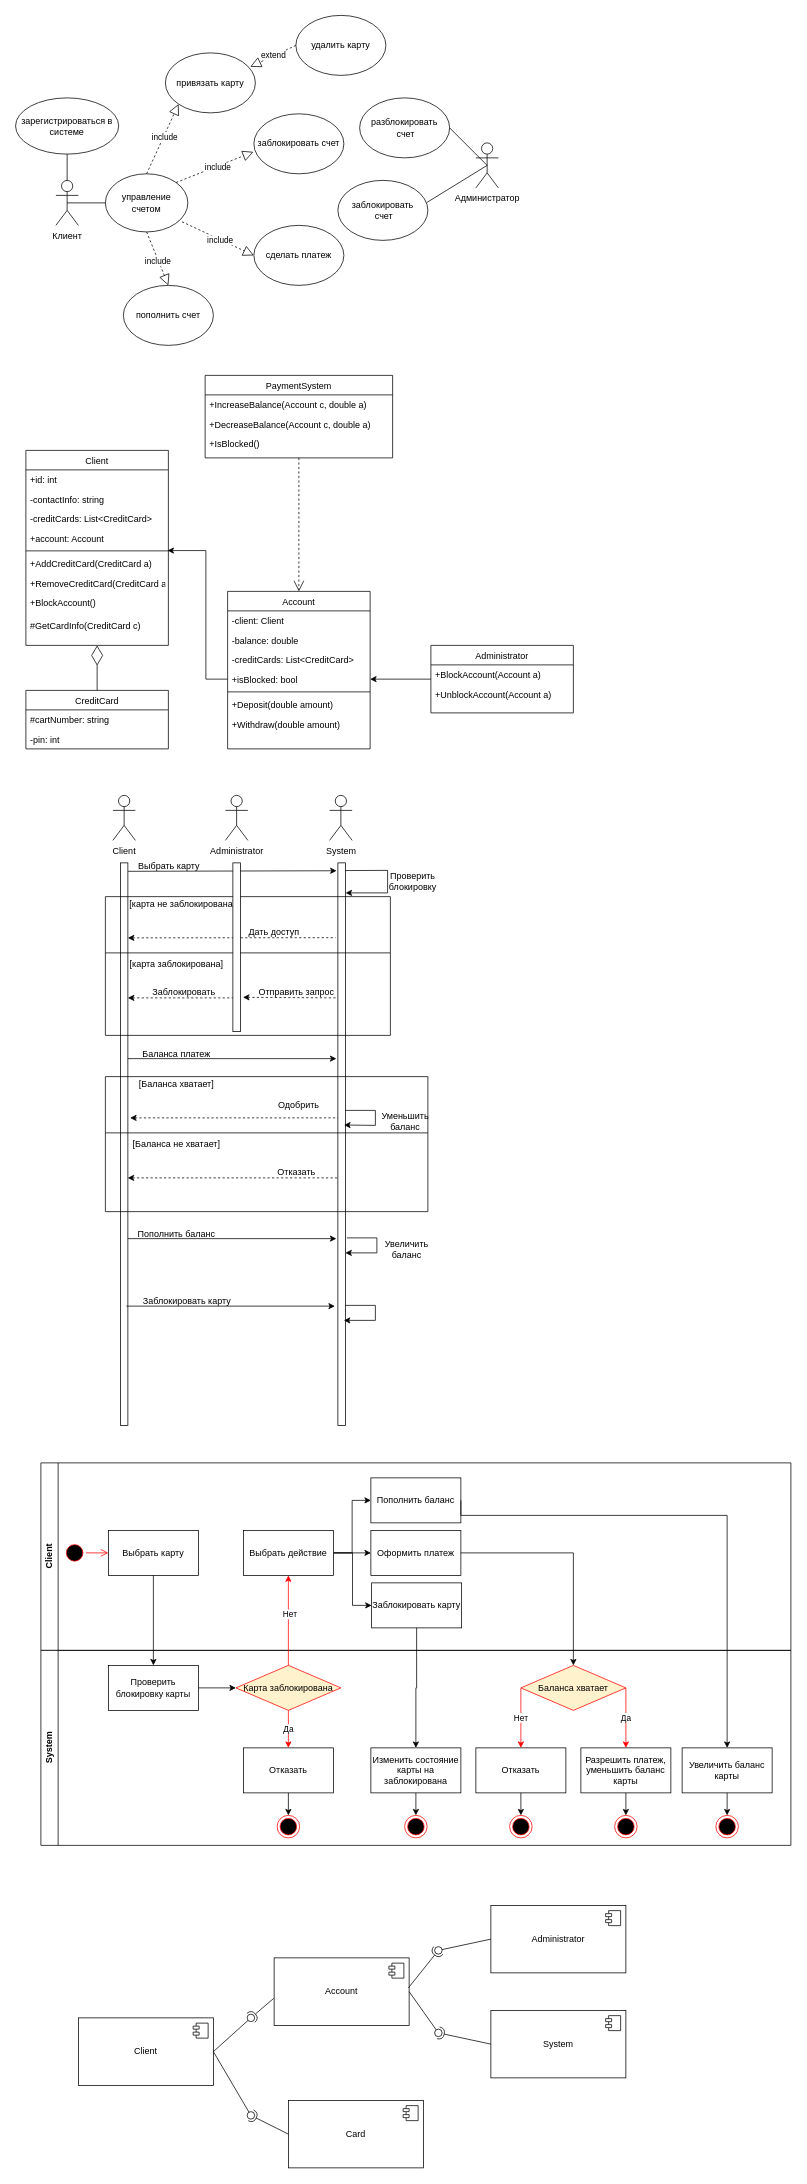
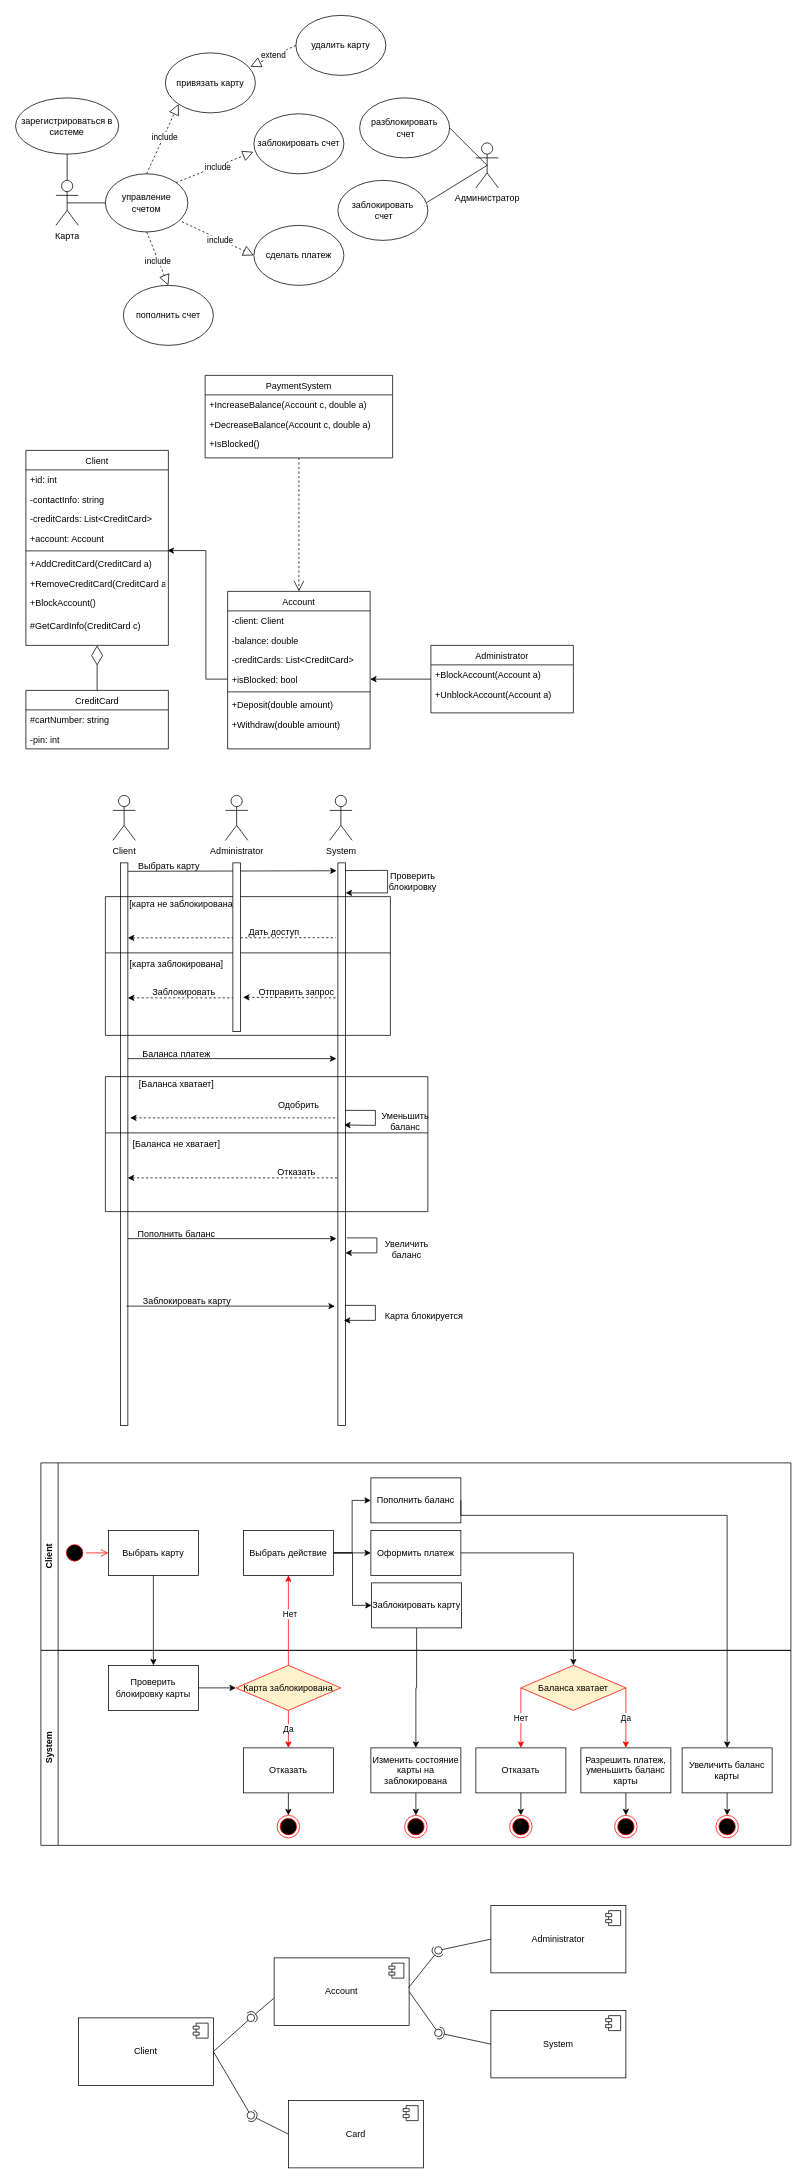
(68, 236) -> (68, 236)
none -> (424, 1317)
